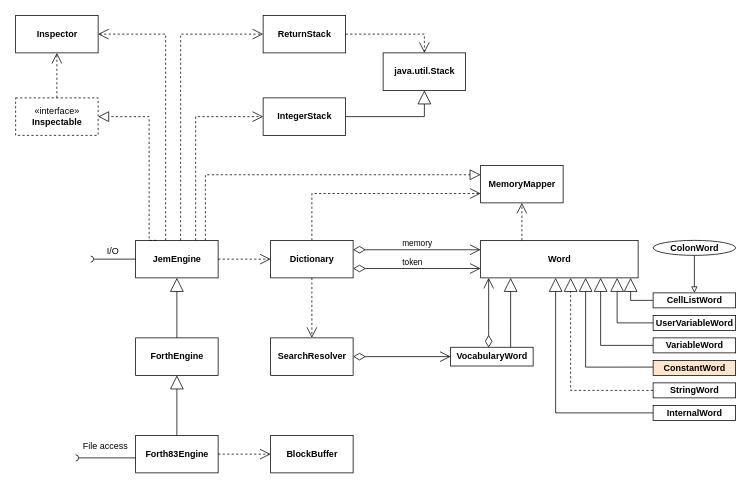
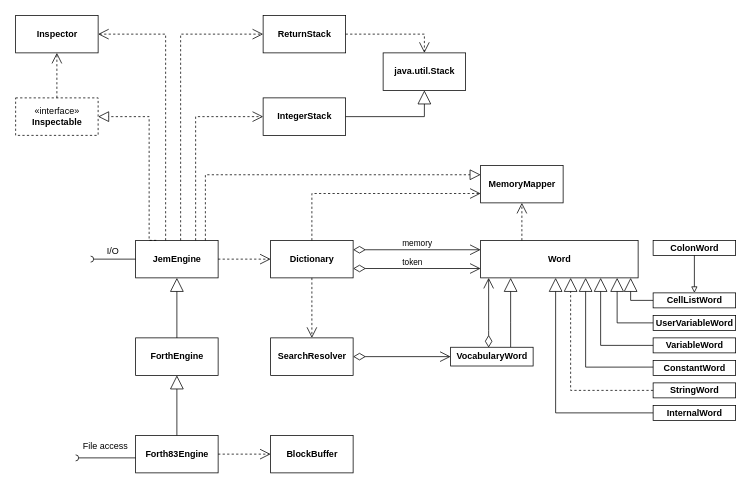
(694, 248) -> (694, 248)
(694, 368) -> (694, 368)
